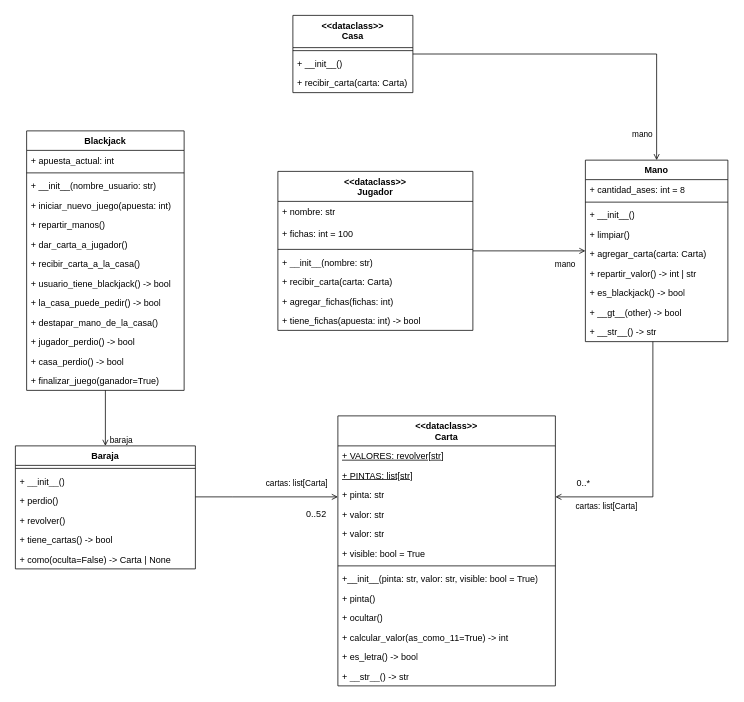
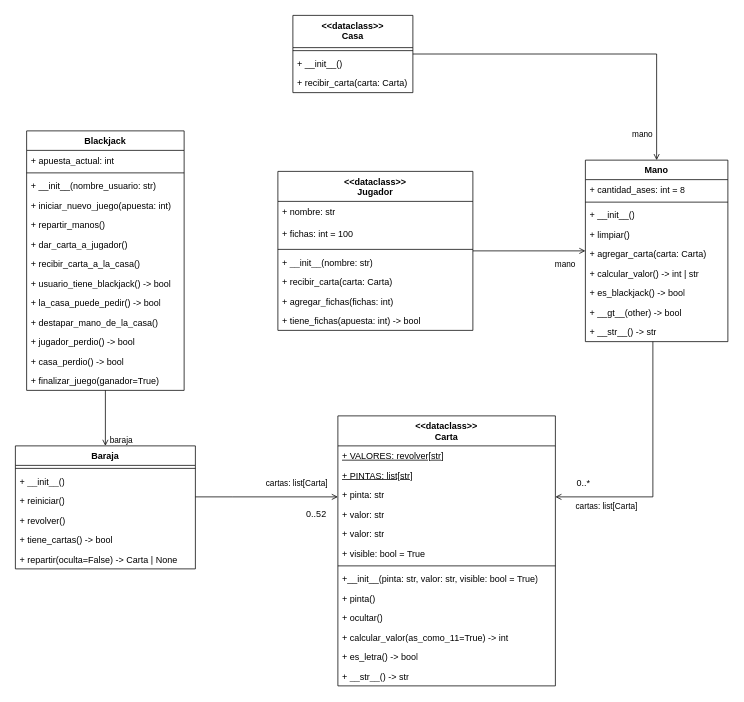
(657, 280) -> (656, 274)
(43, 502) -> (48, 502)
(101, 560) -> (106, 565)
